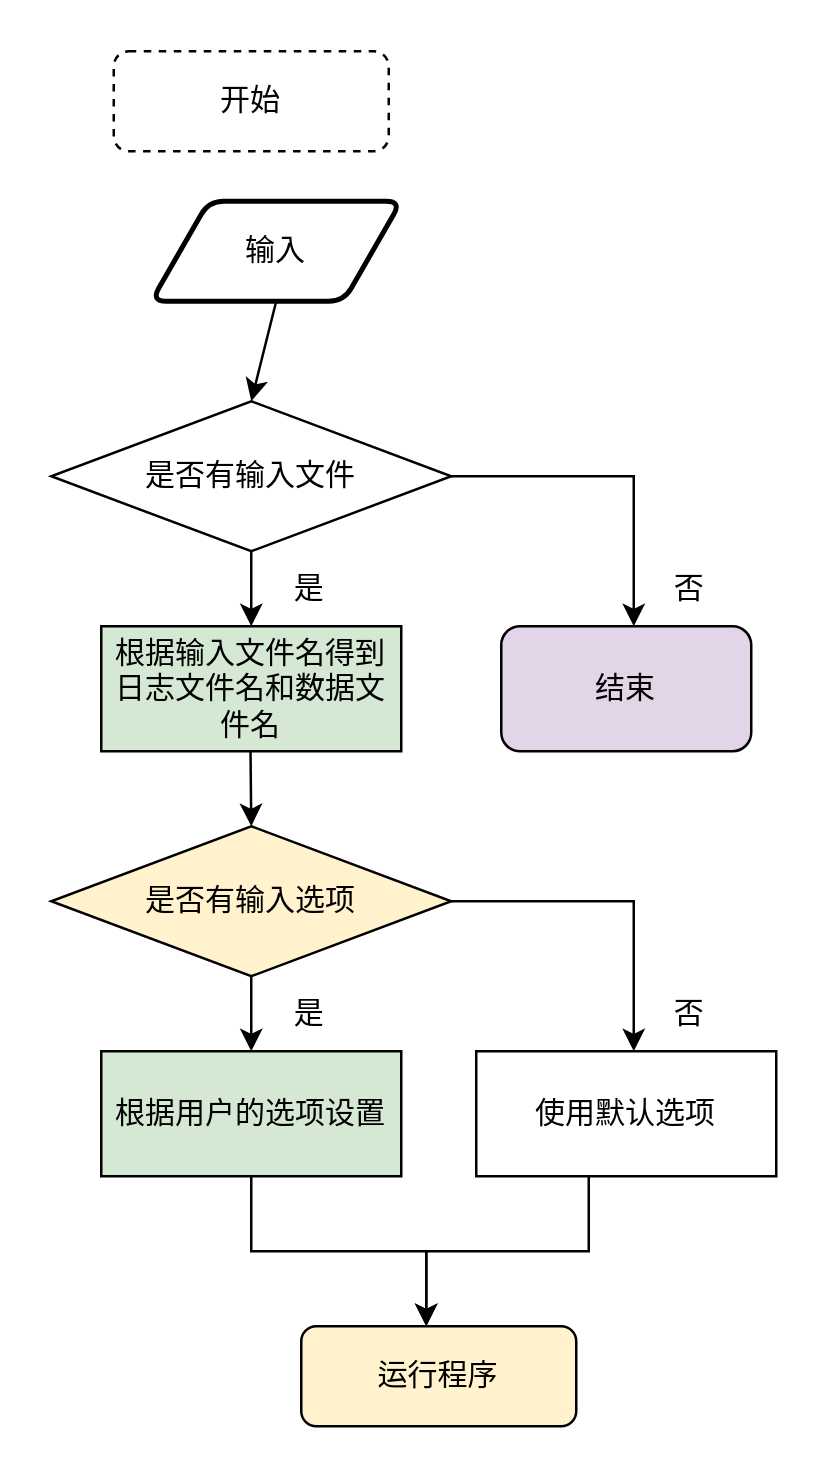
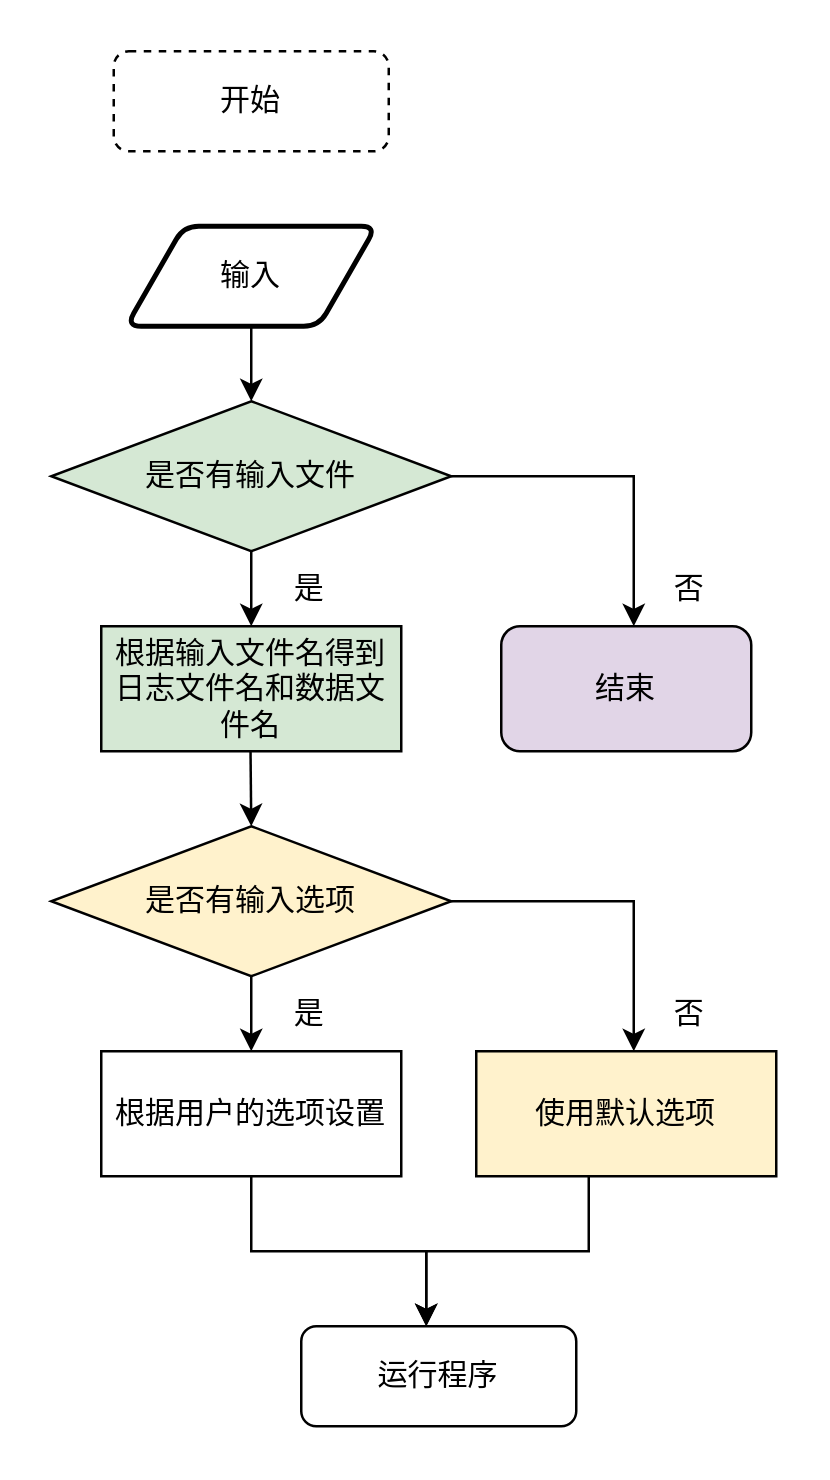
(276, 251) -> (251, 276)
(251, 476) -> (251, 476)
(251, 1114) -> (251, 1114)
(626, 1114) -> (626, 1114)
(439, 1376) -> (439, 1376)
